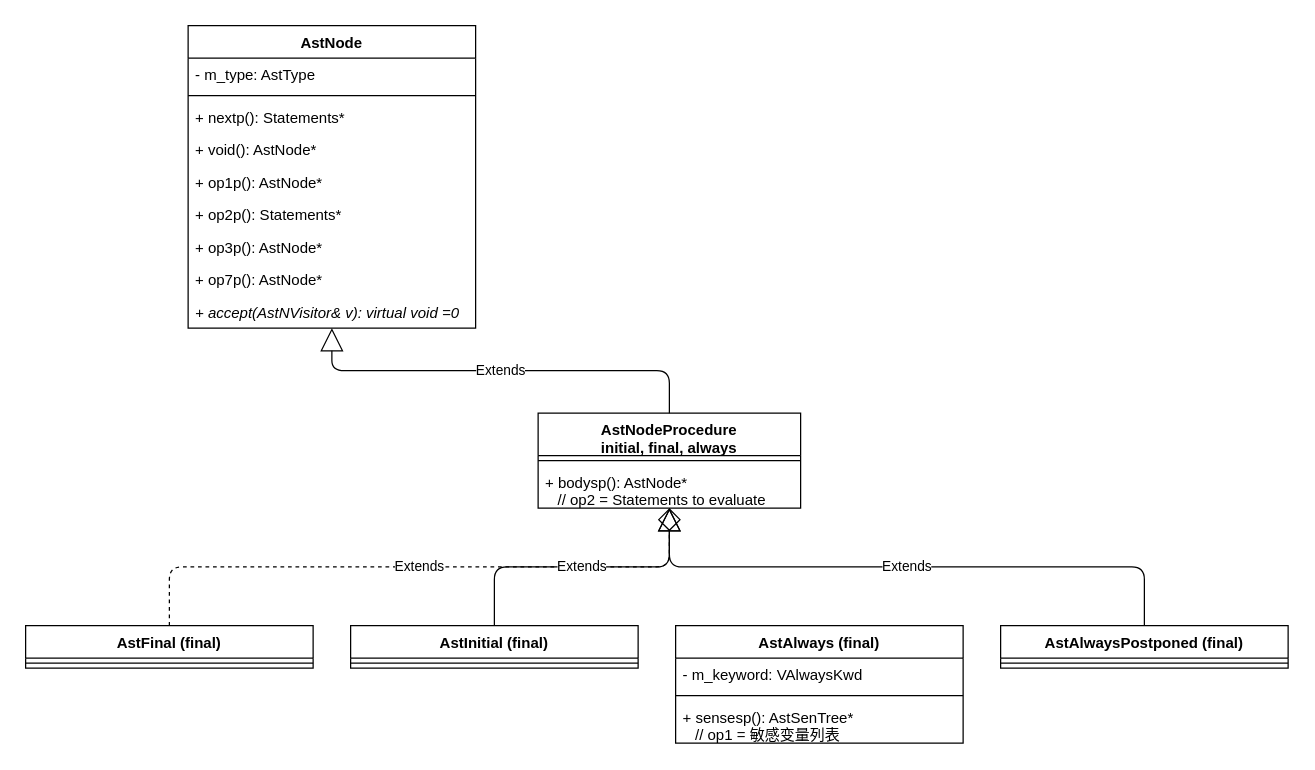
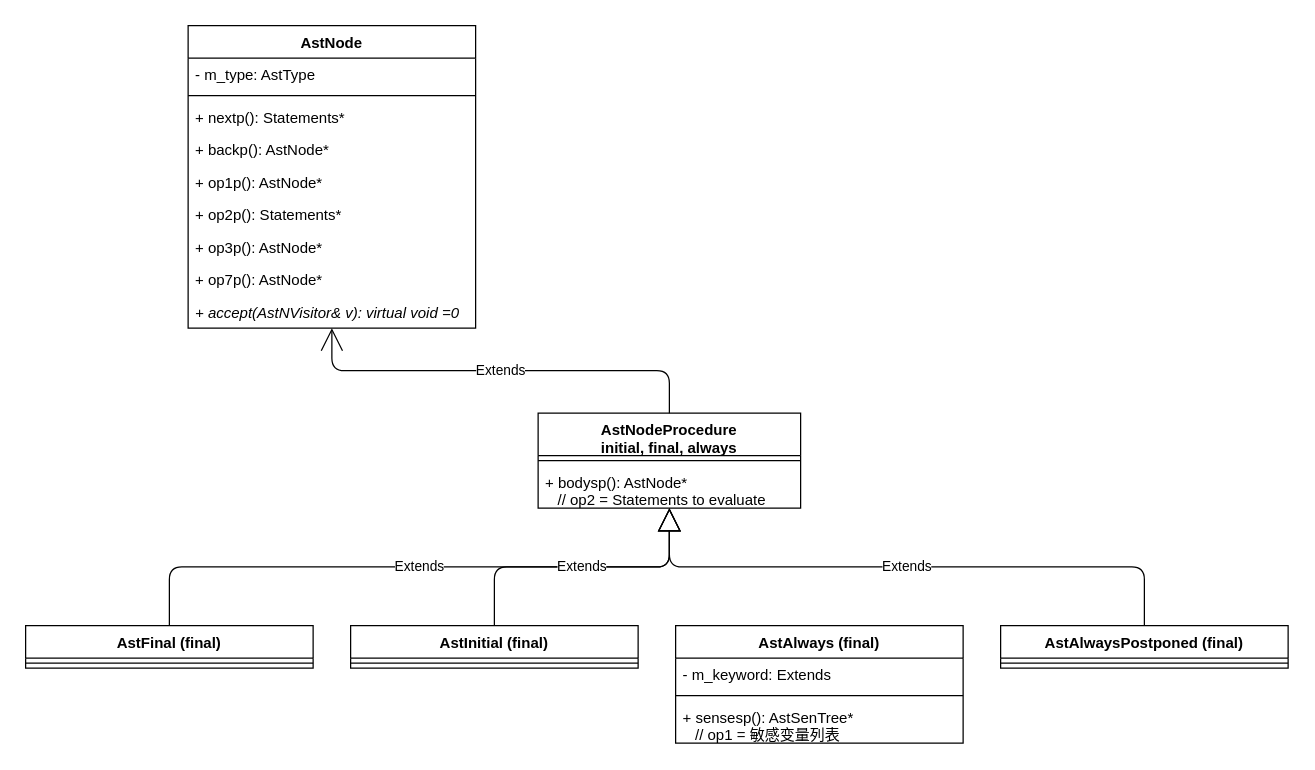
(263, 150) -> (269, 150)
(332, 361) -> (332, 342)
(670, 559) -> (670, 559)
(259, 567) -> (259, 567)
(771, 675) -> (761, 675)
